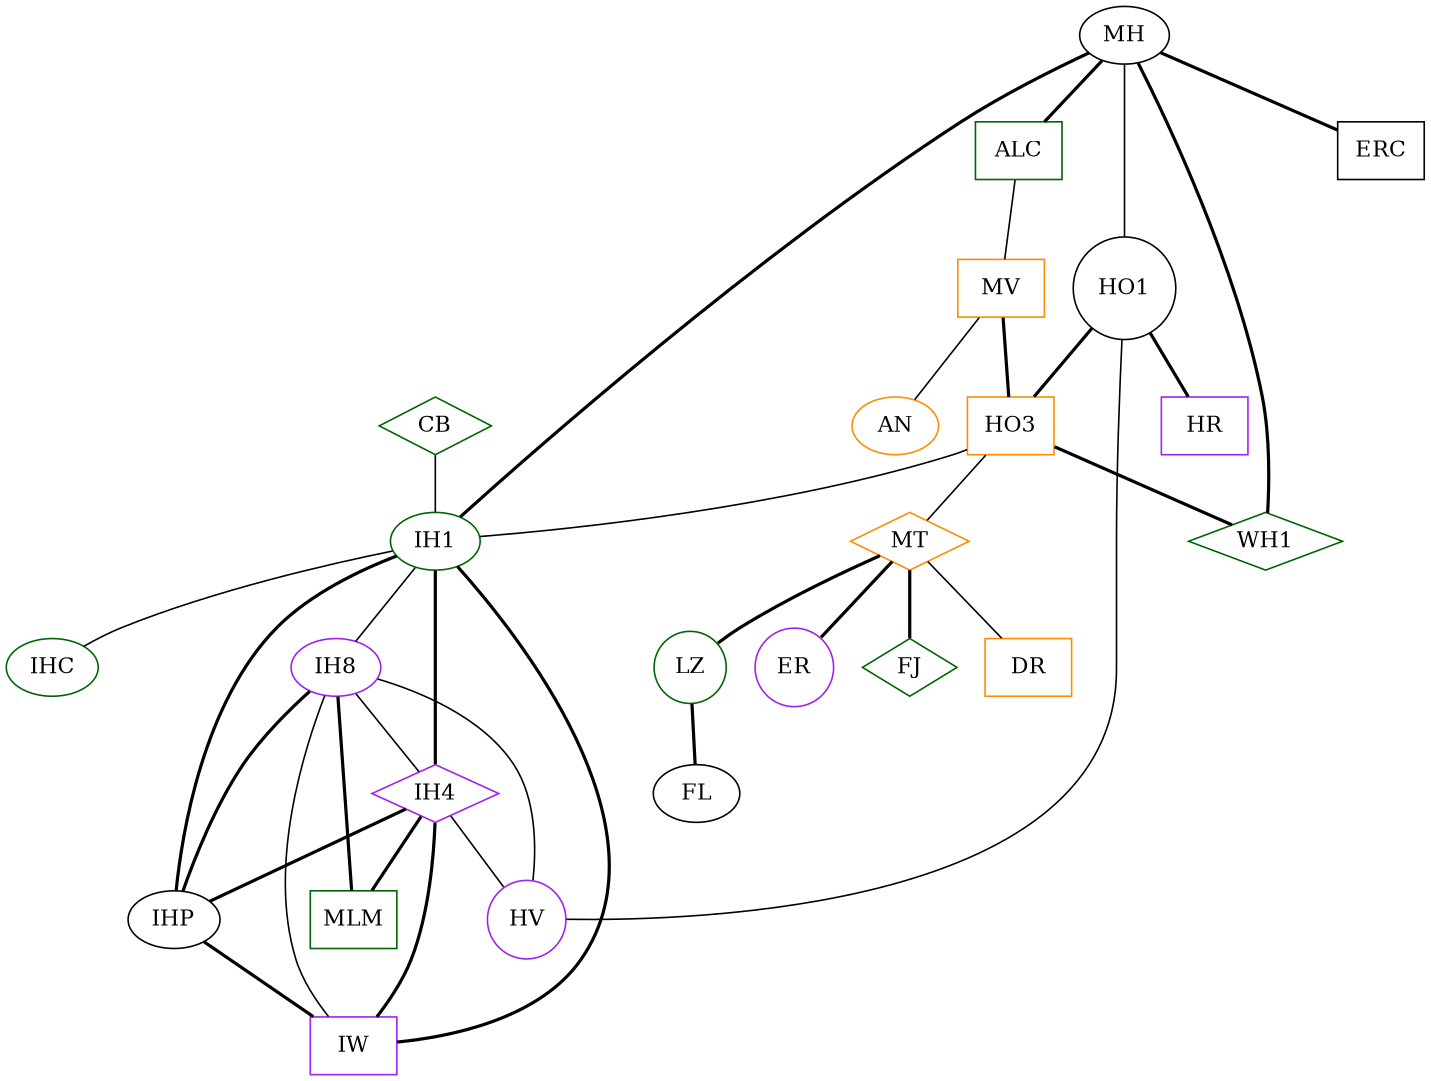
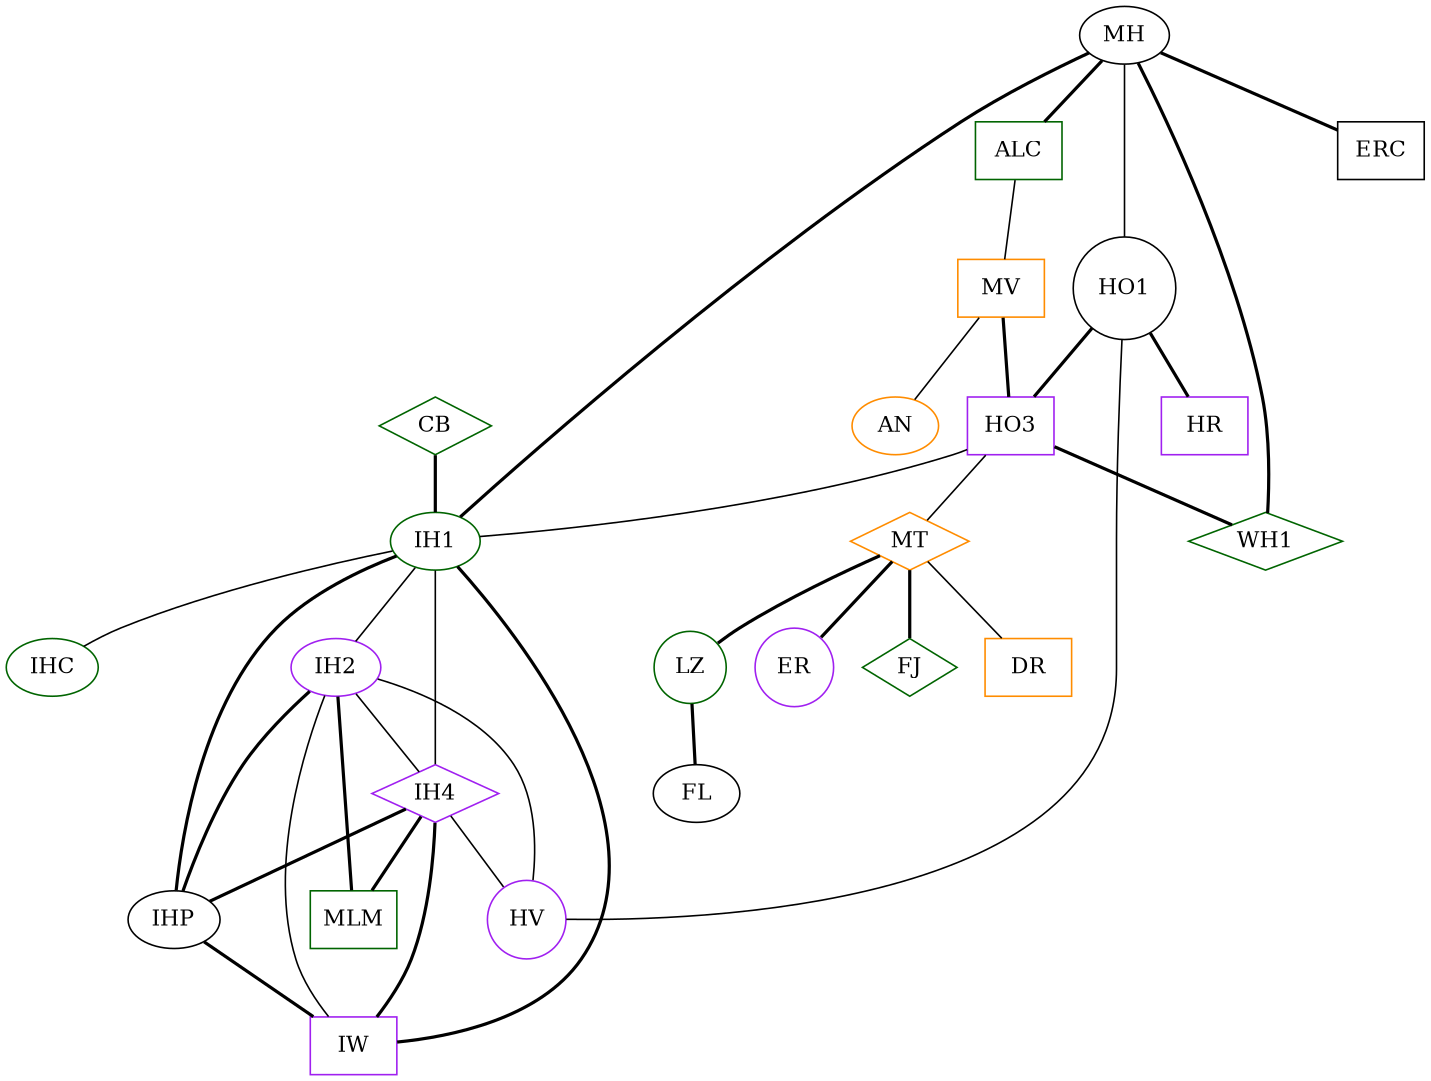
(1011, 426) -> (1011, 426)
(435, 484) -> (435, 484)
(336, 667) -> (336, 667)
(435, 667) -> (435, 667)
